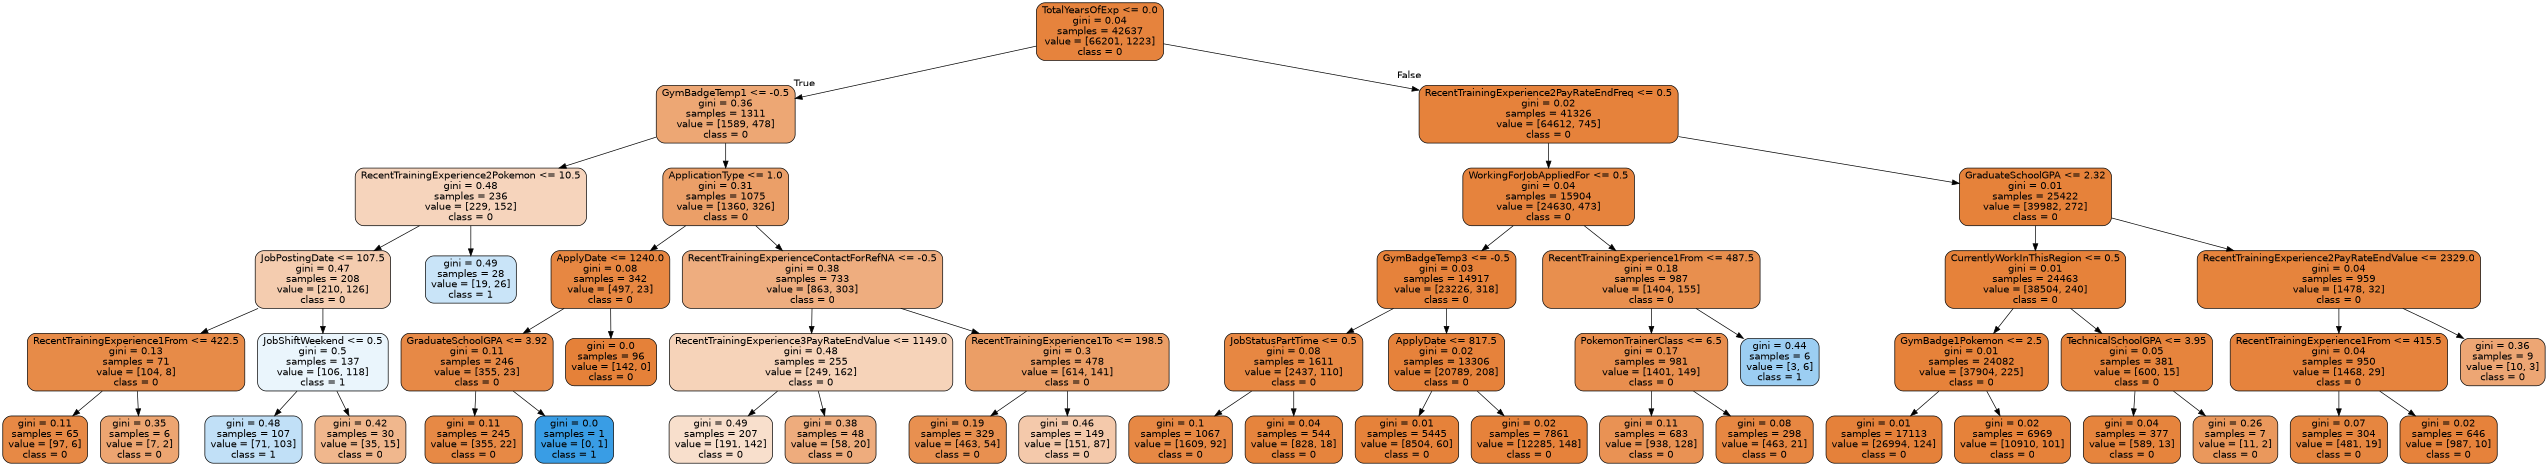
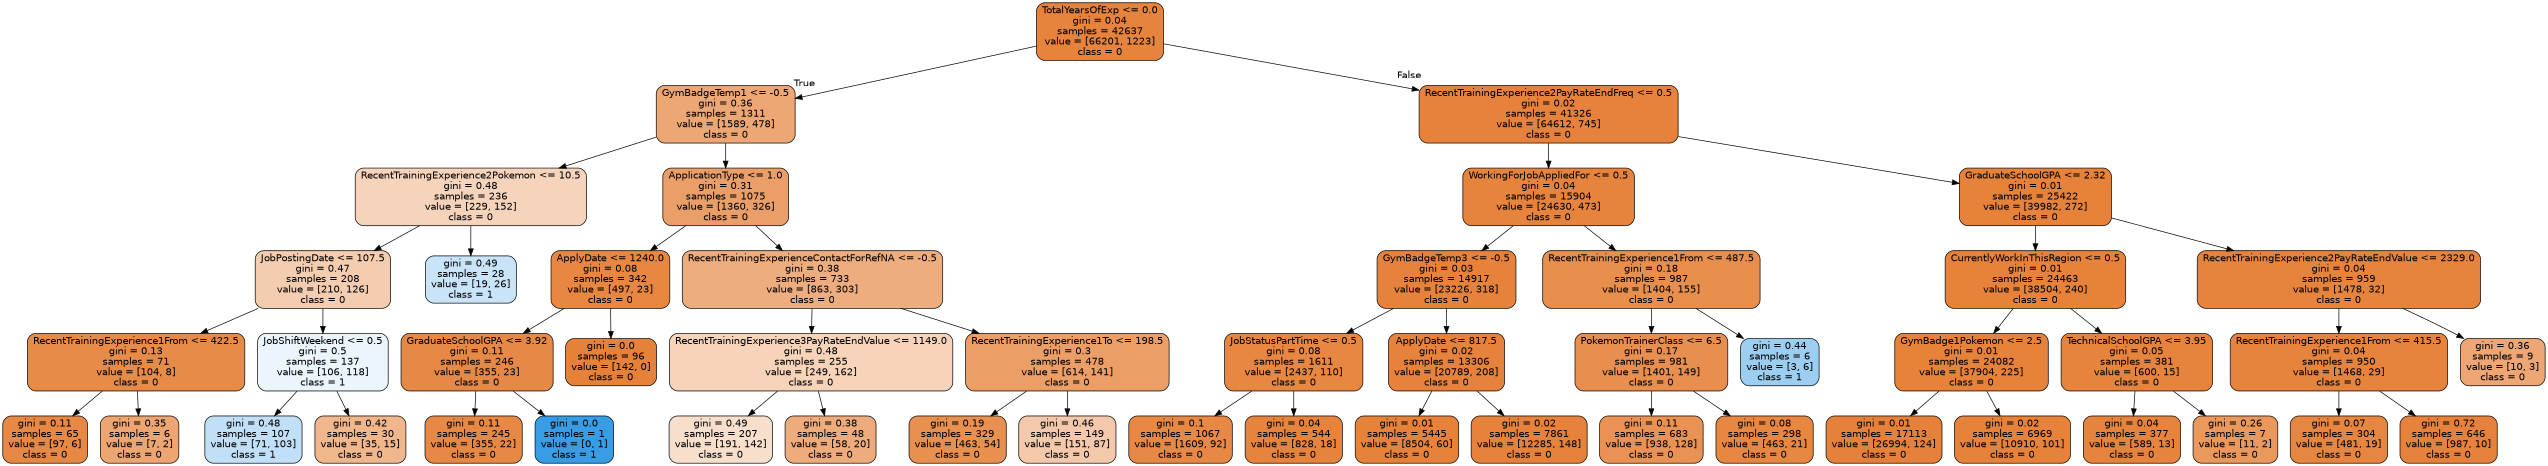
(2449, 440) -> (2449, 440)
